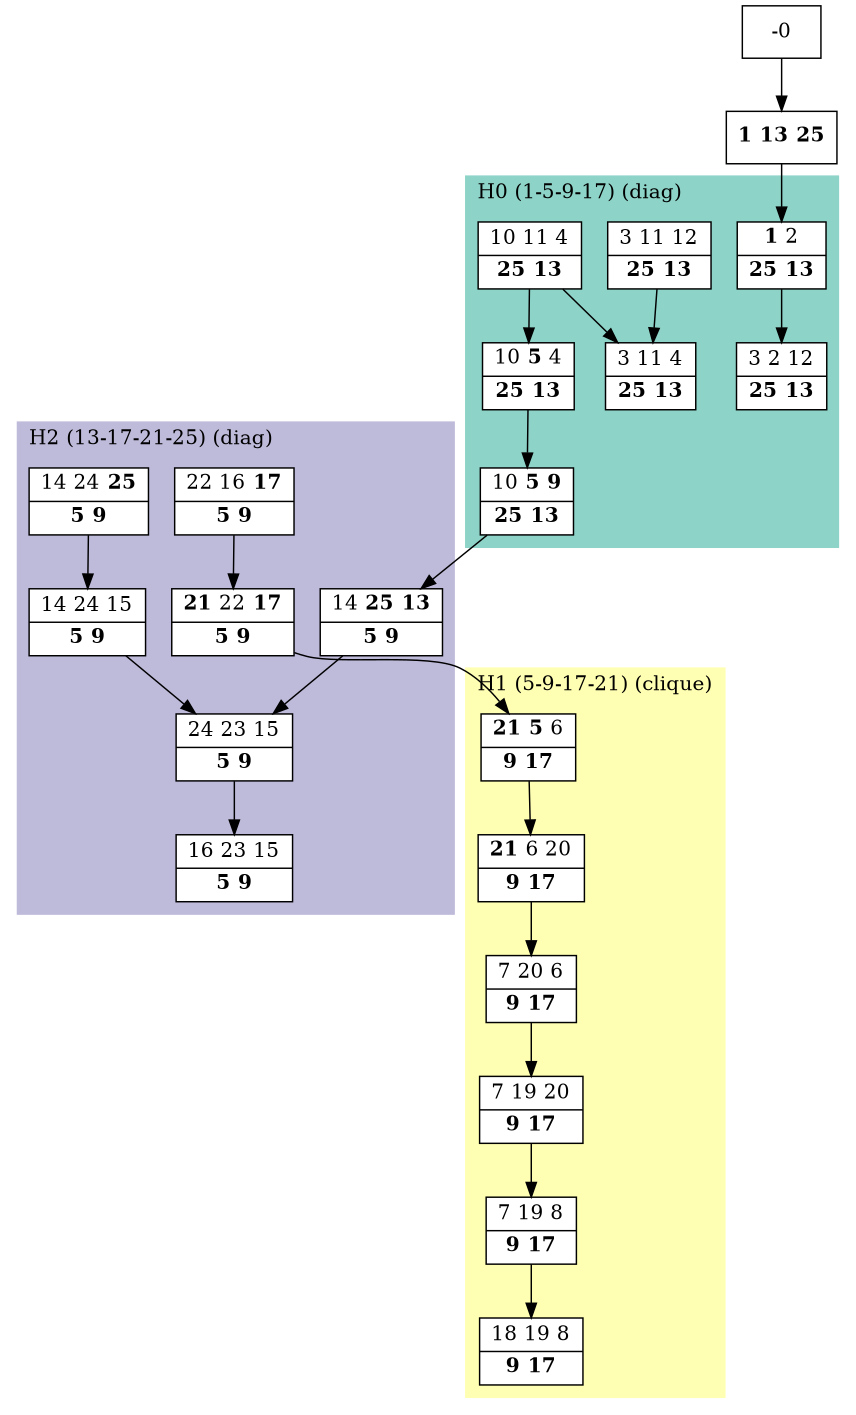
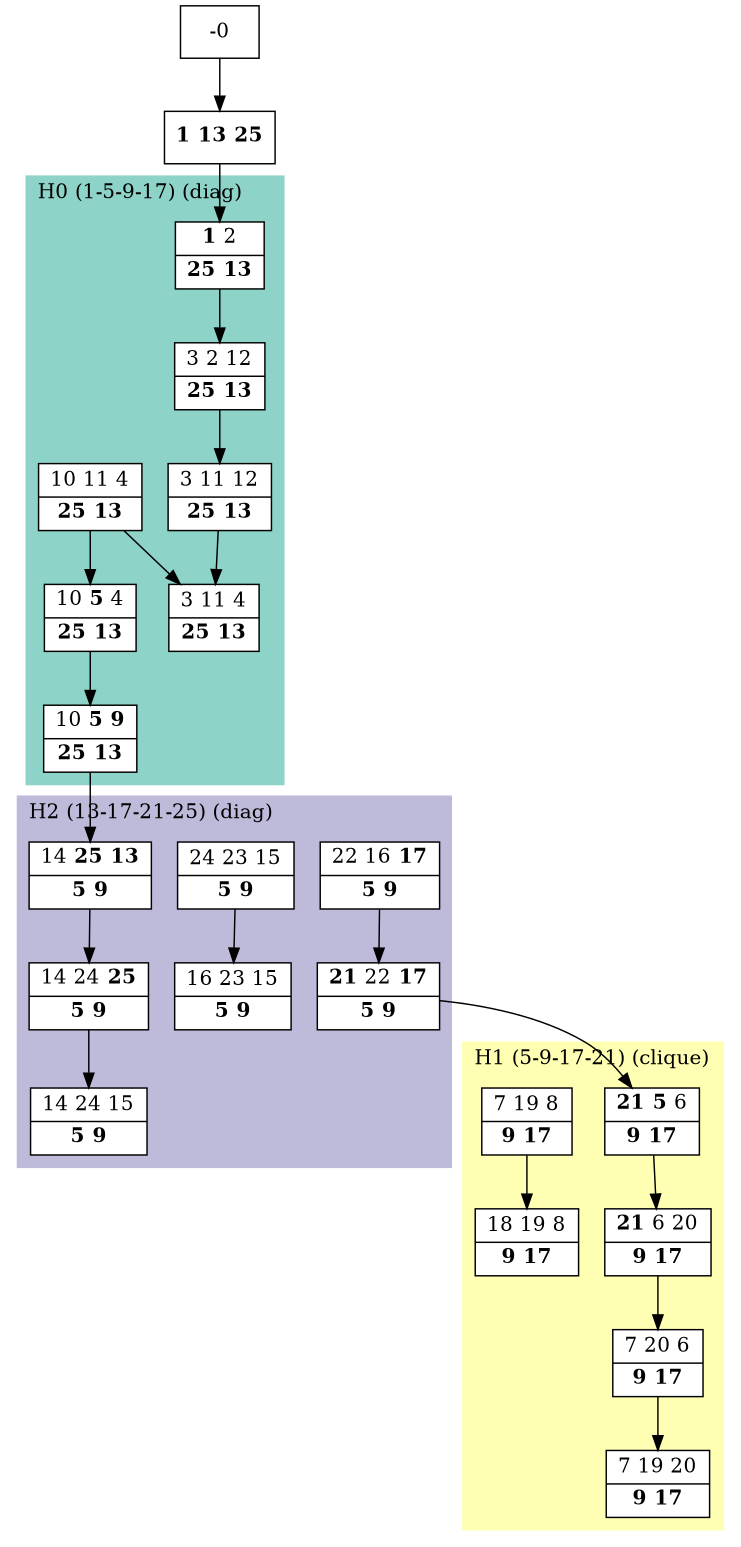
none -> (220, 429)
(155, 680) -> none
(314, 680) -> (90, 929)
(531, 1163) -> none
